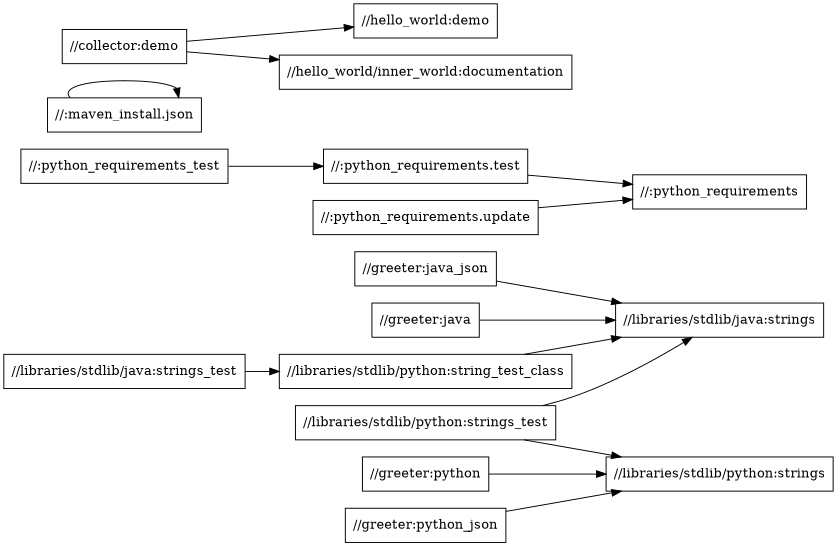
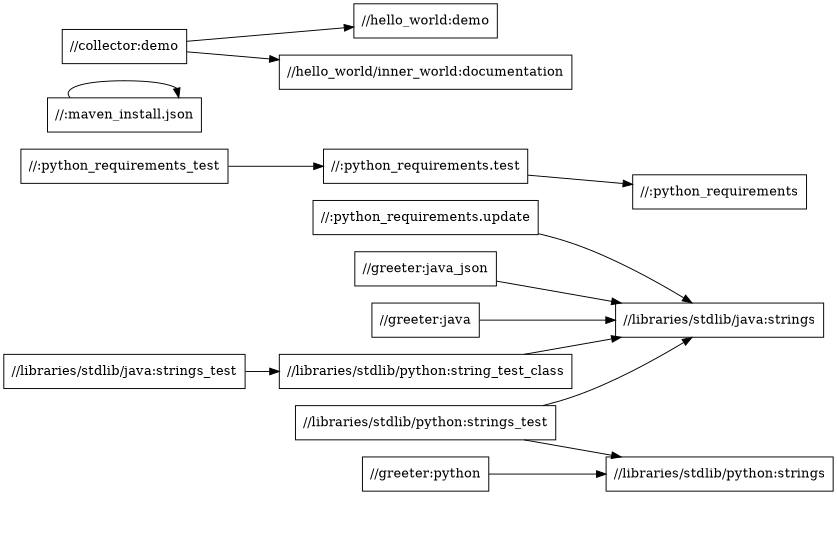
(581, 204) -> (614, 260)
(426, 525) -> none
